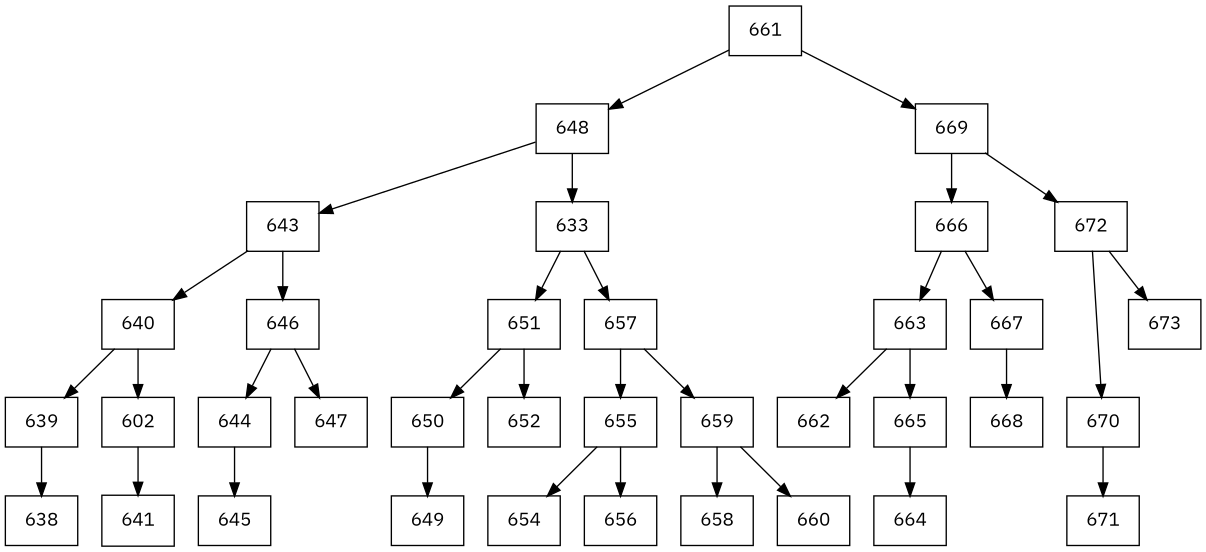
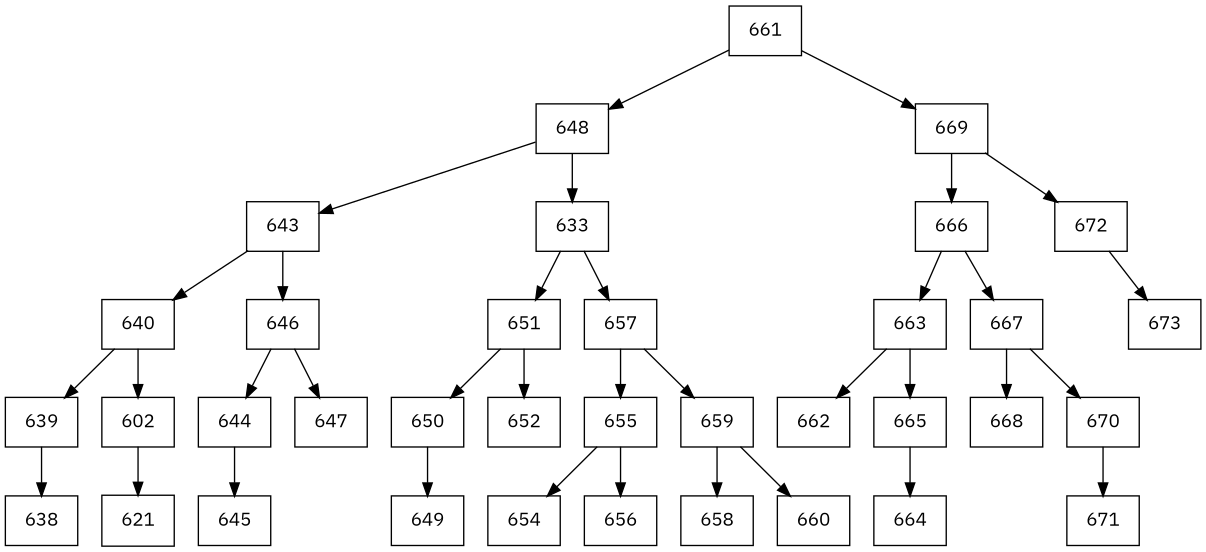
(1097, 317) -> (1050, 369)
(138, 521) -> (138, 521)
